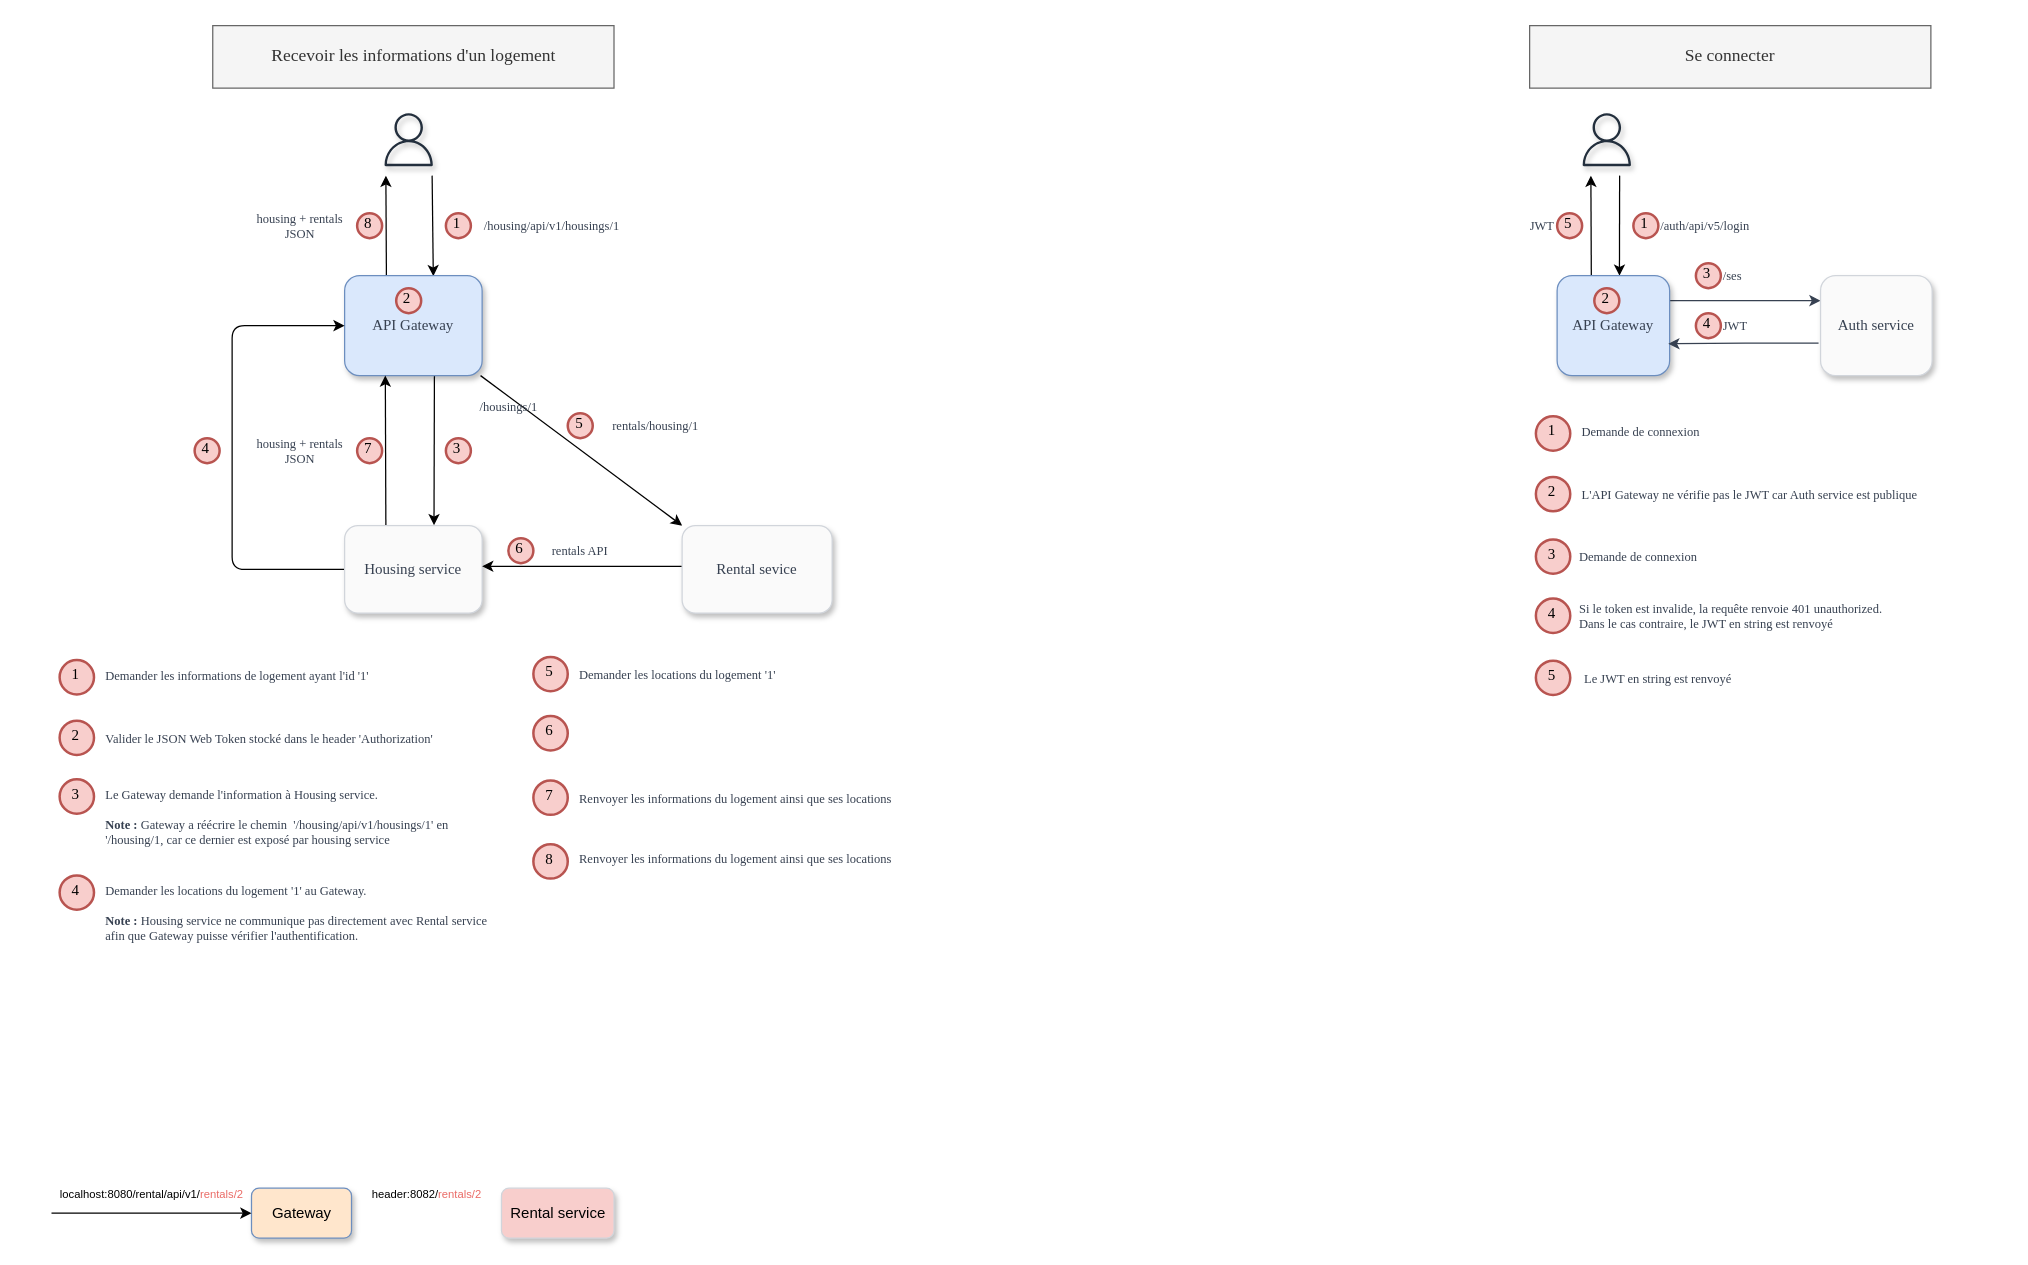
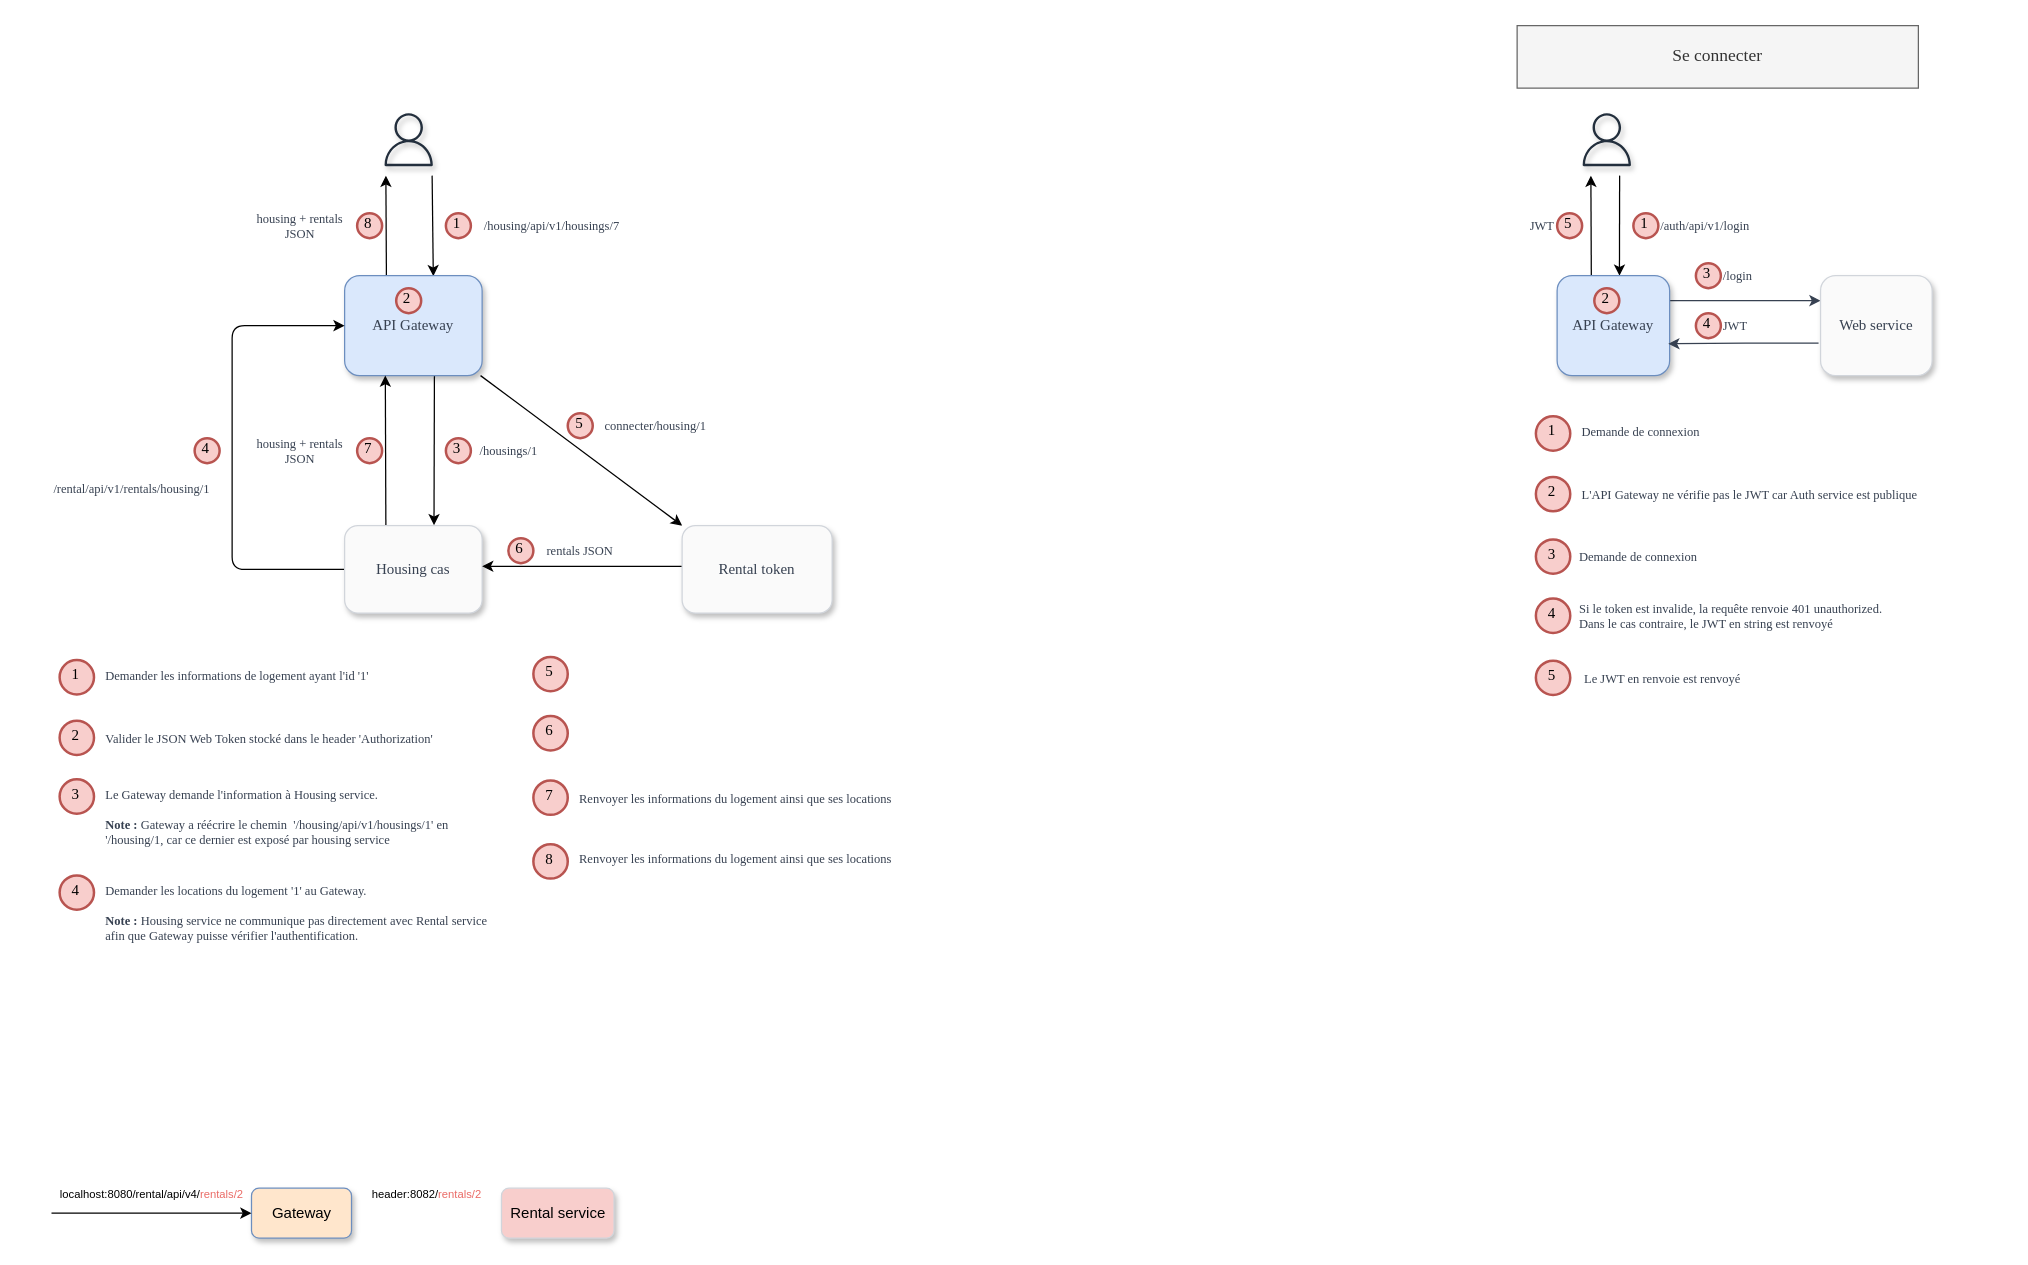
(413, 57) -> none
(1730, 57) -> (1718, 57)
(552, 226) -> (552, 226)
(1719, 226) -> (1719, 226)
(1737, 276) -> (1741, 276)
(1876, 326) -> (1876, 326)
(509, 407) -> (509, 451)
(656, 426) -> (656, 426)
none -> (132, 488)
(580, 551) -> (580, 551)
(413, 569) -> (413, 569)
(757, 569) -> (757, 569)
(709, 674) -> none
(1673, 678) -> (1676, 678)
(152, 1194) -> (152, 1194)
